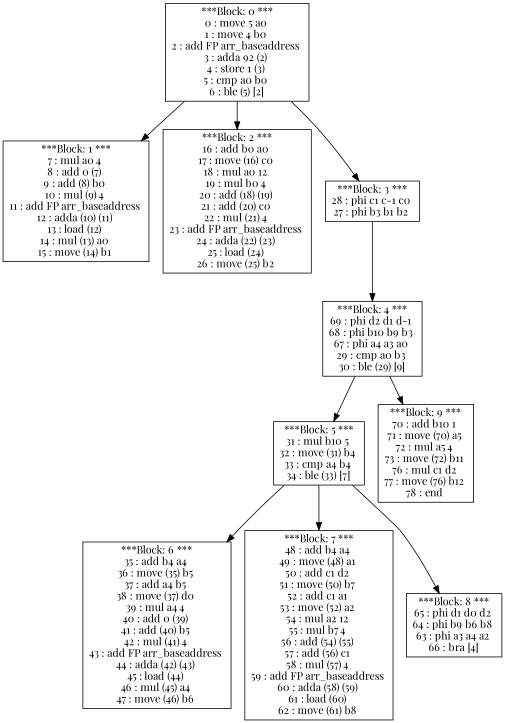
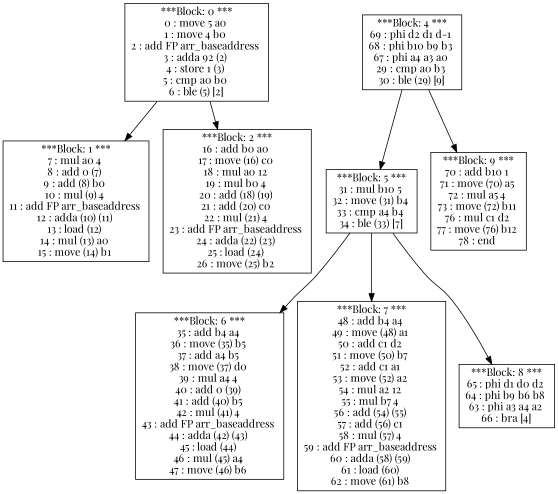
(372, 201) -> none
